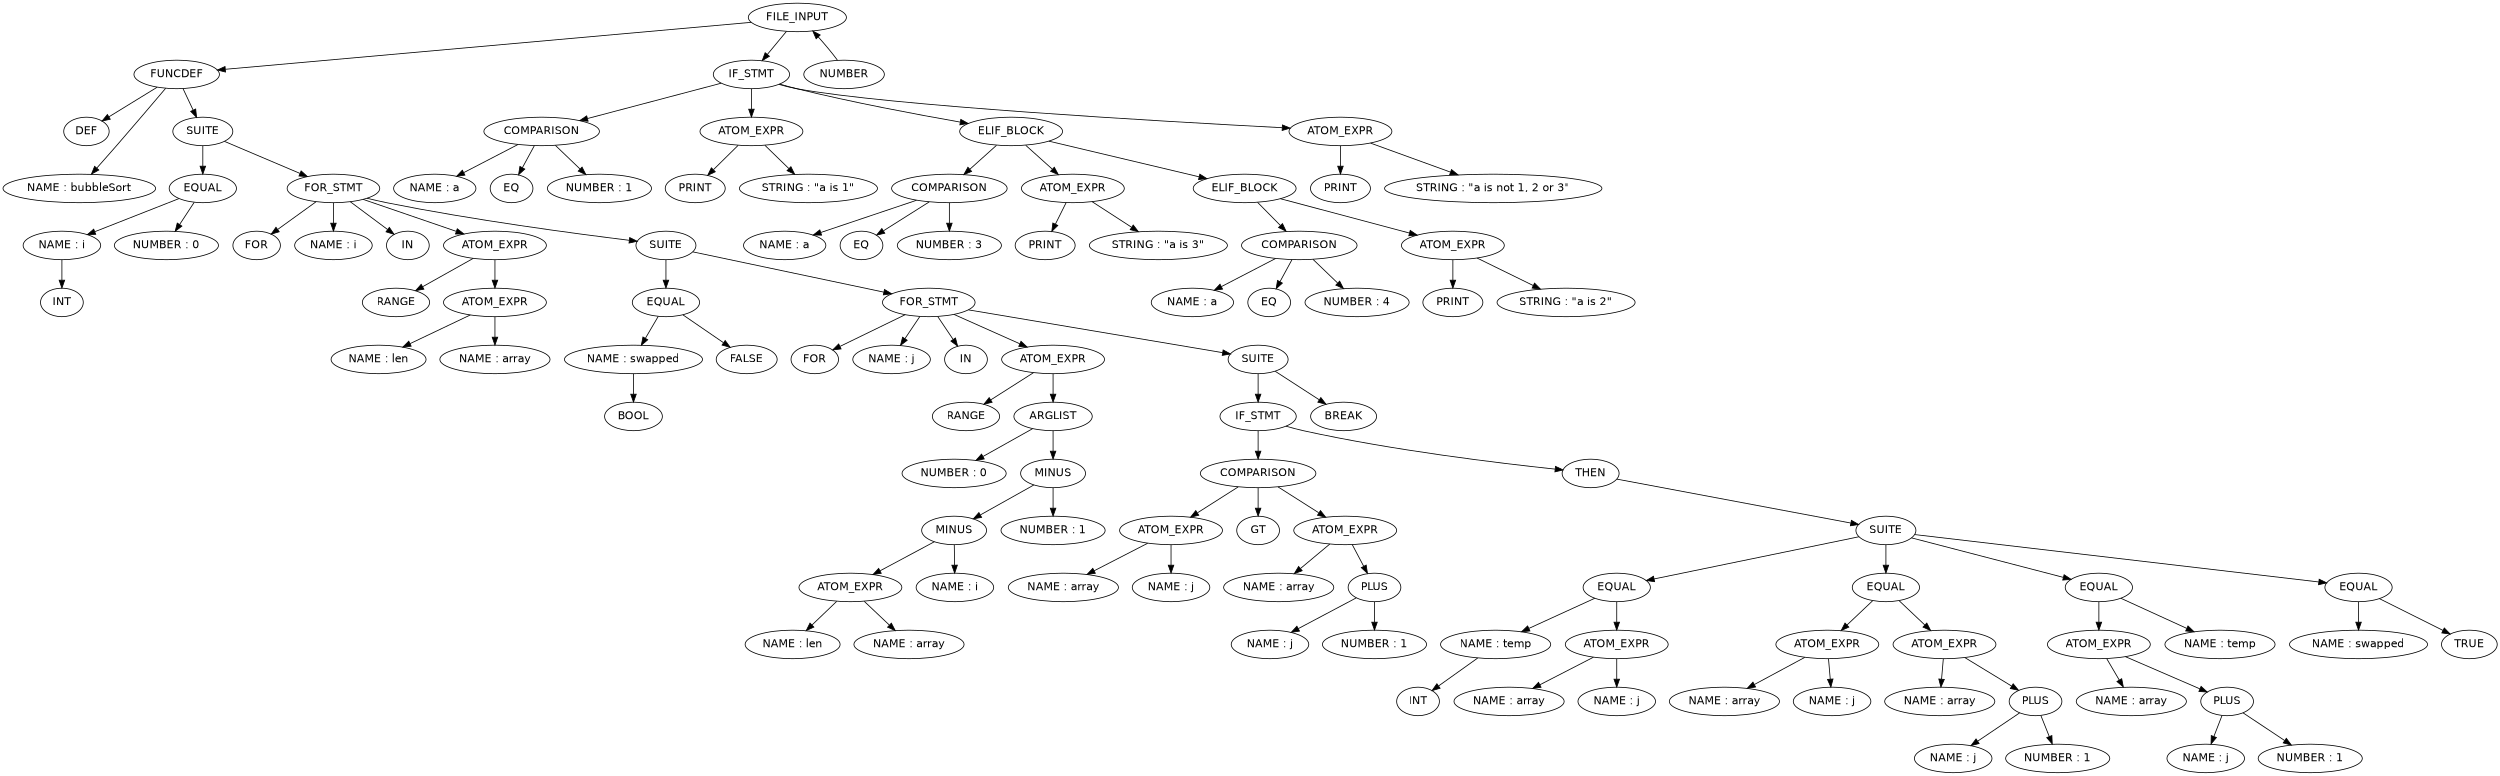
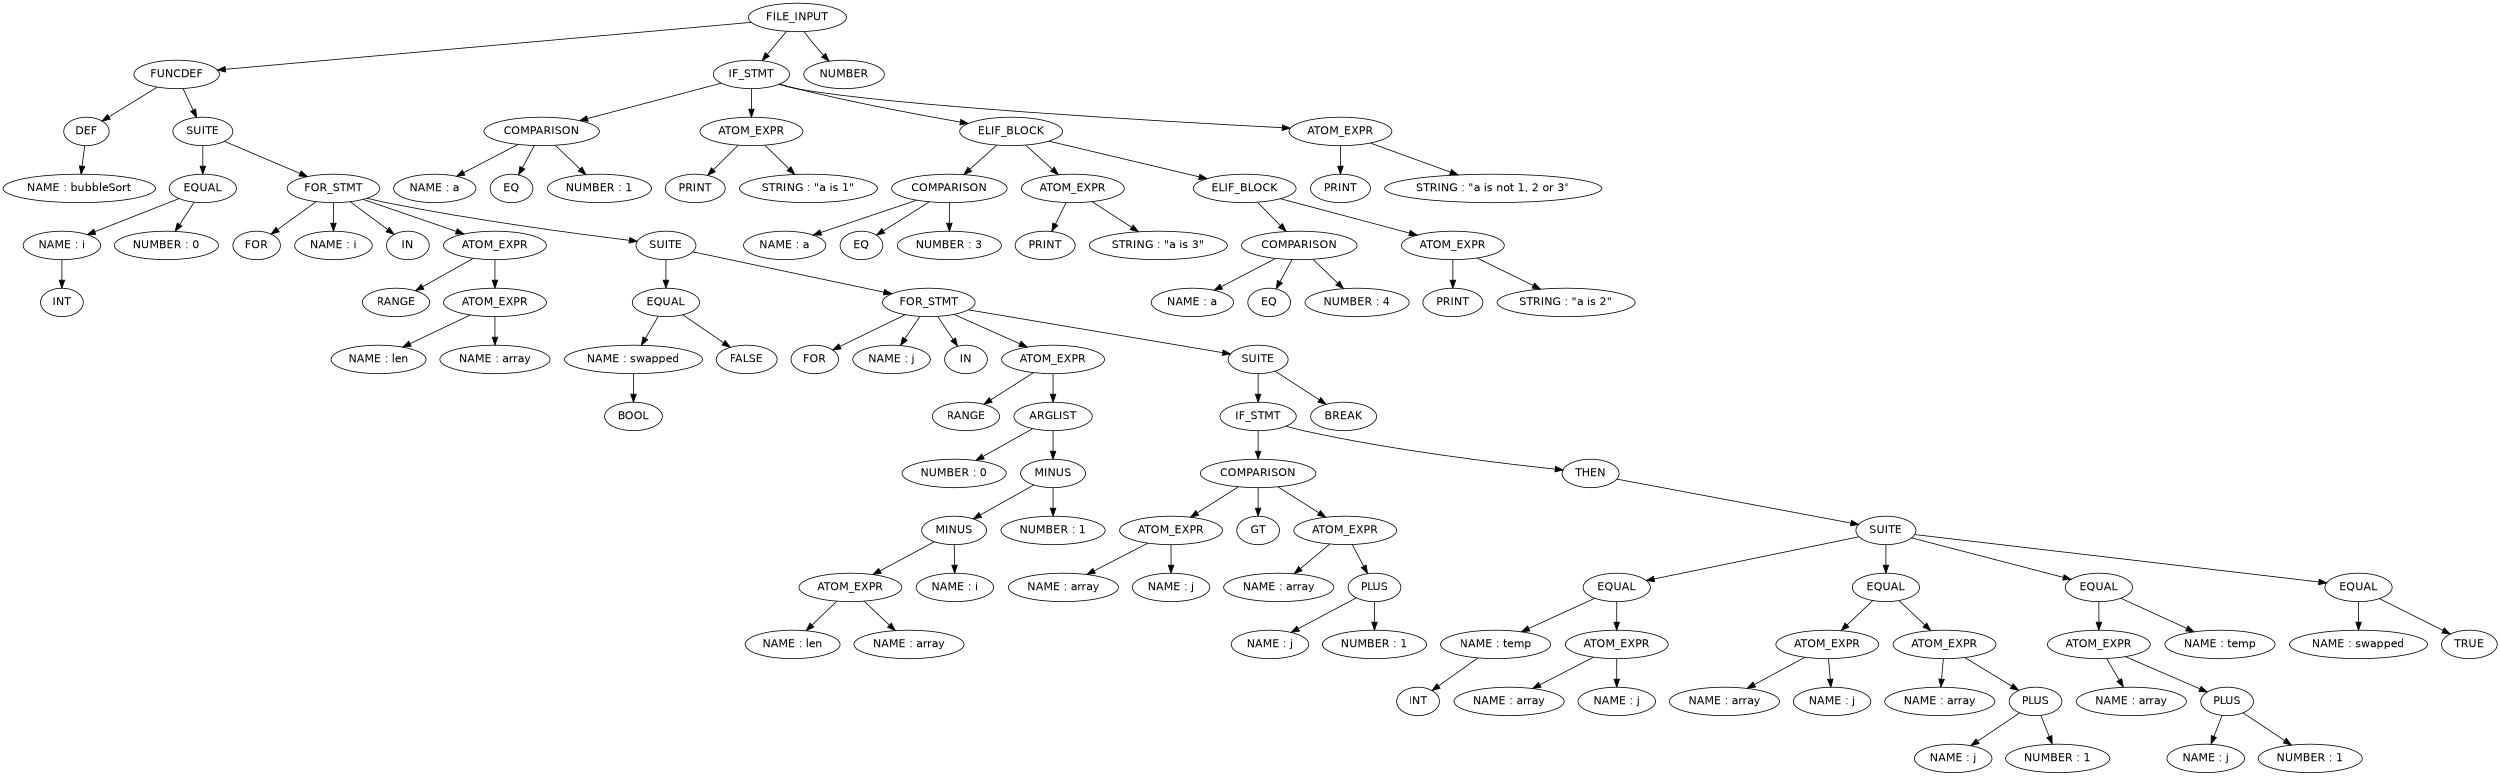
(828, 48) -> (813, 44)
(132, 128) -> (83, 156)
